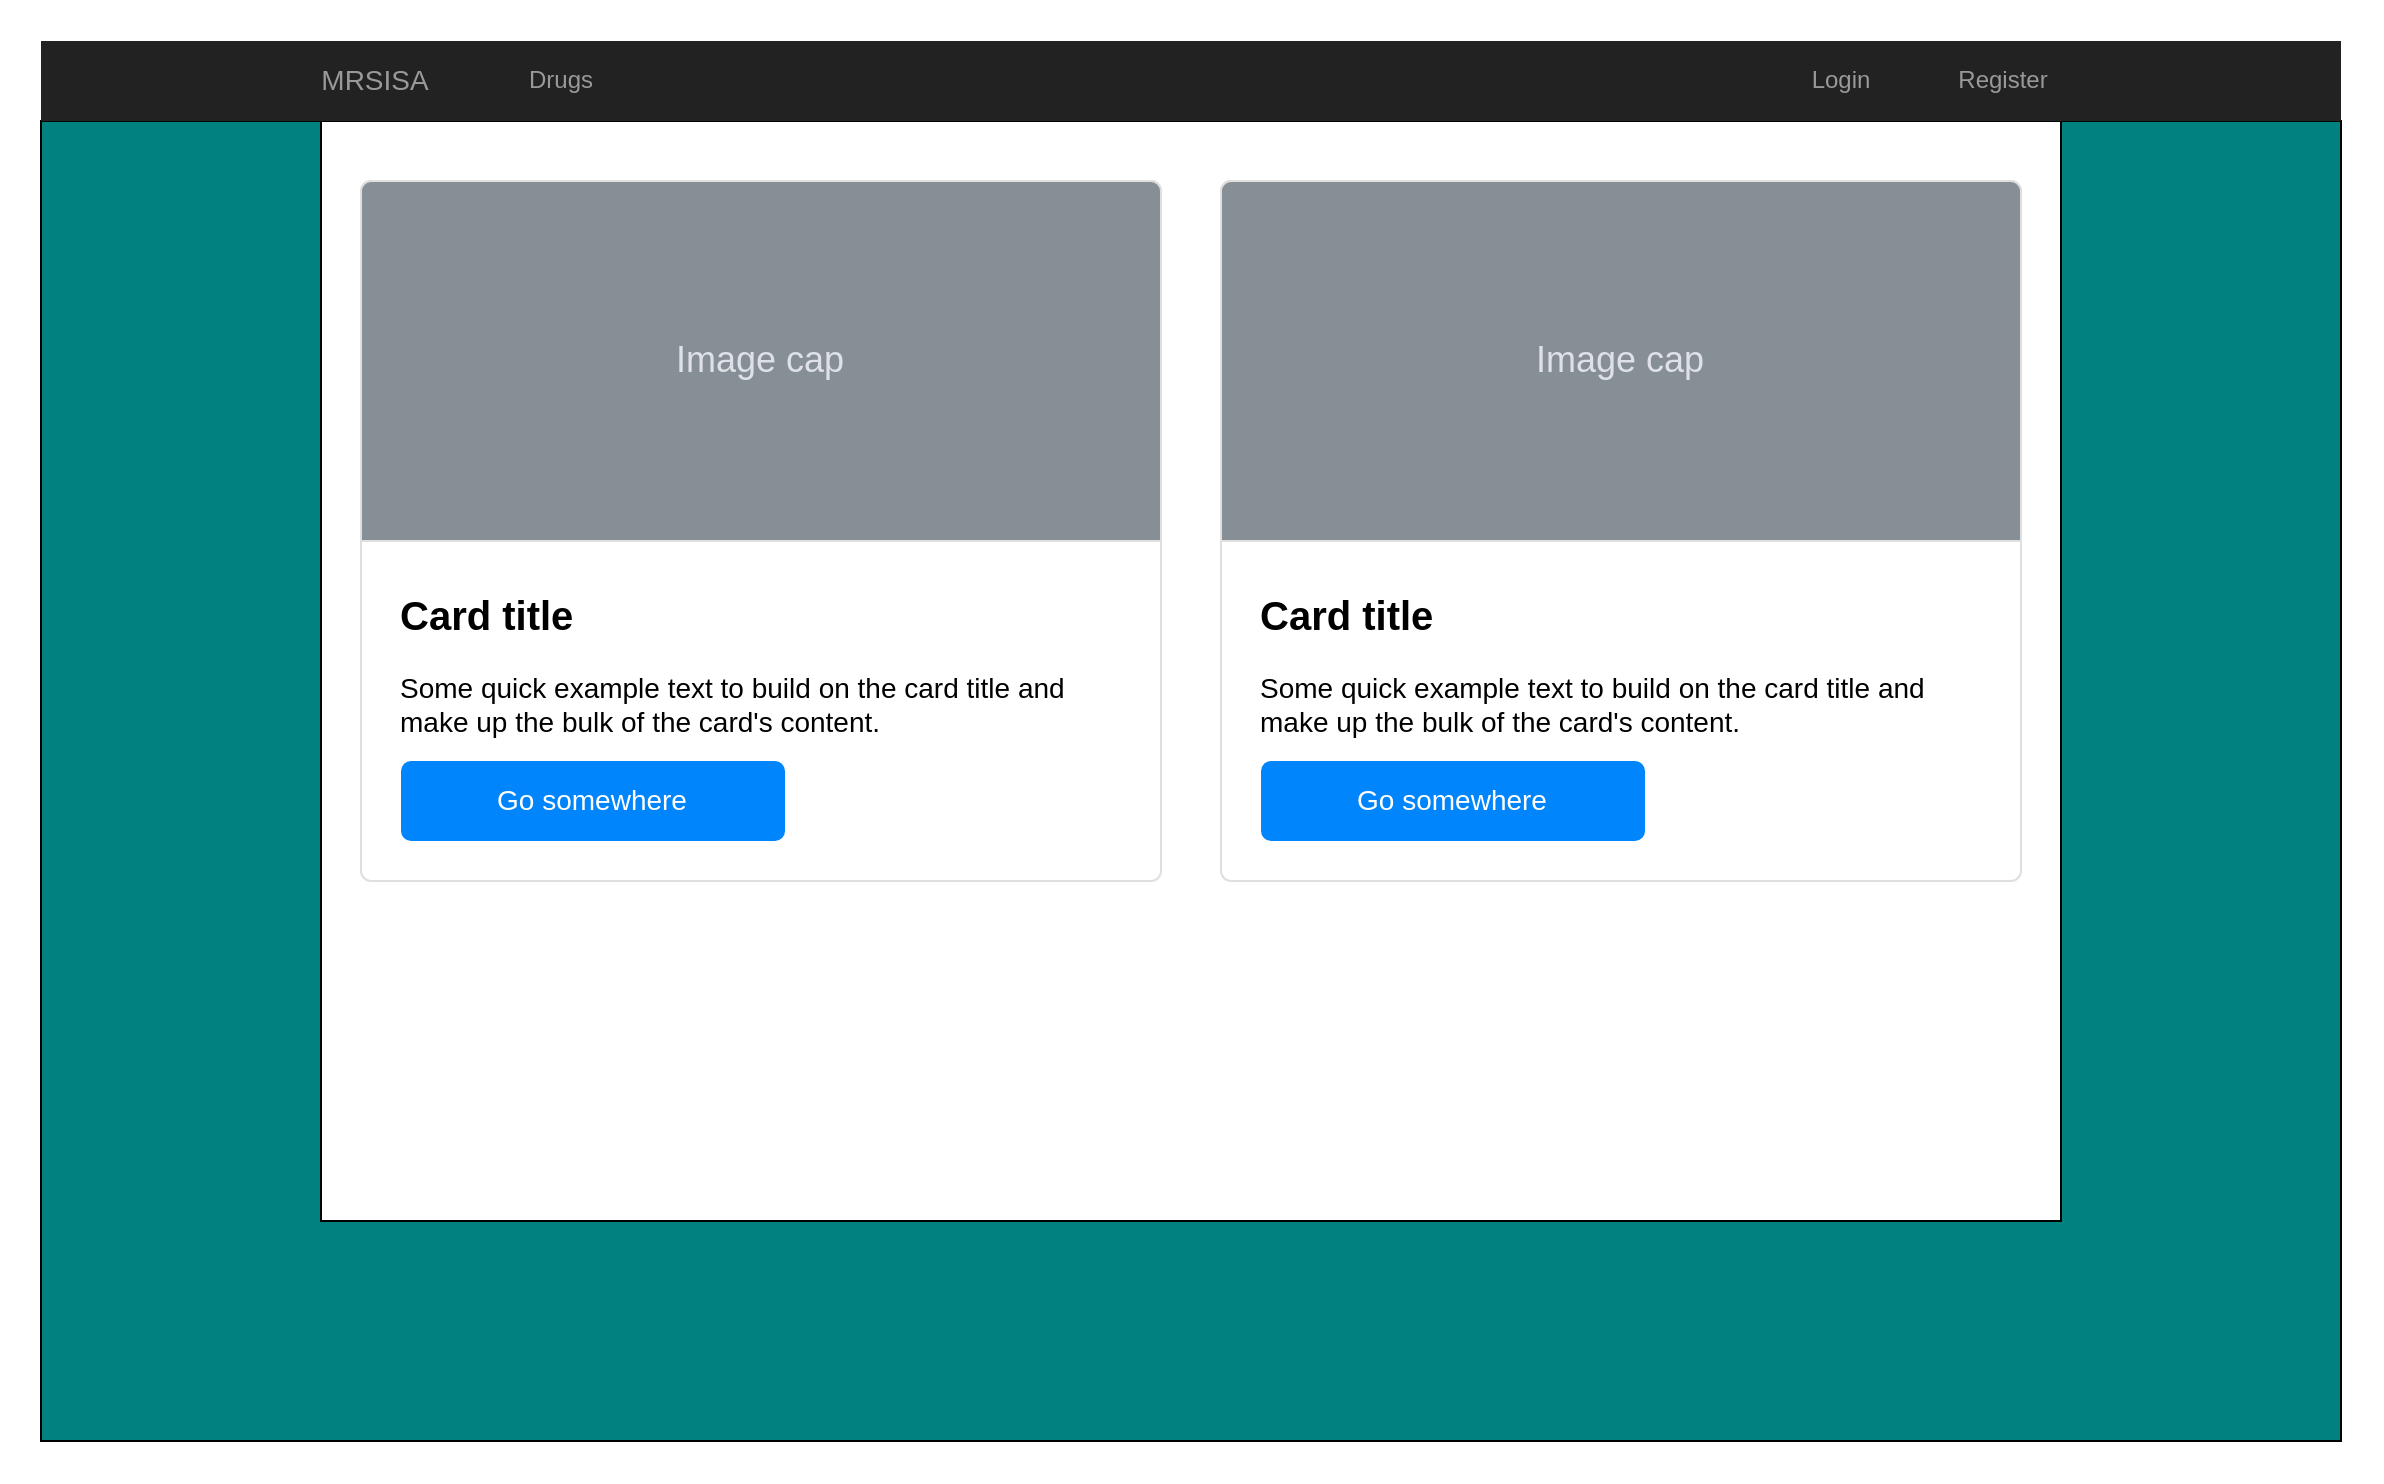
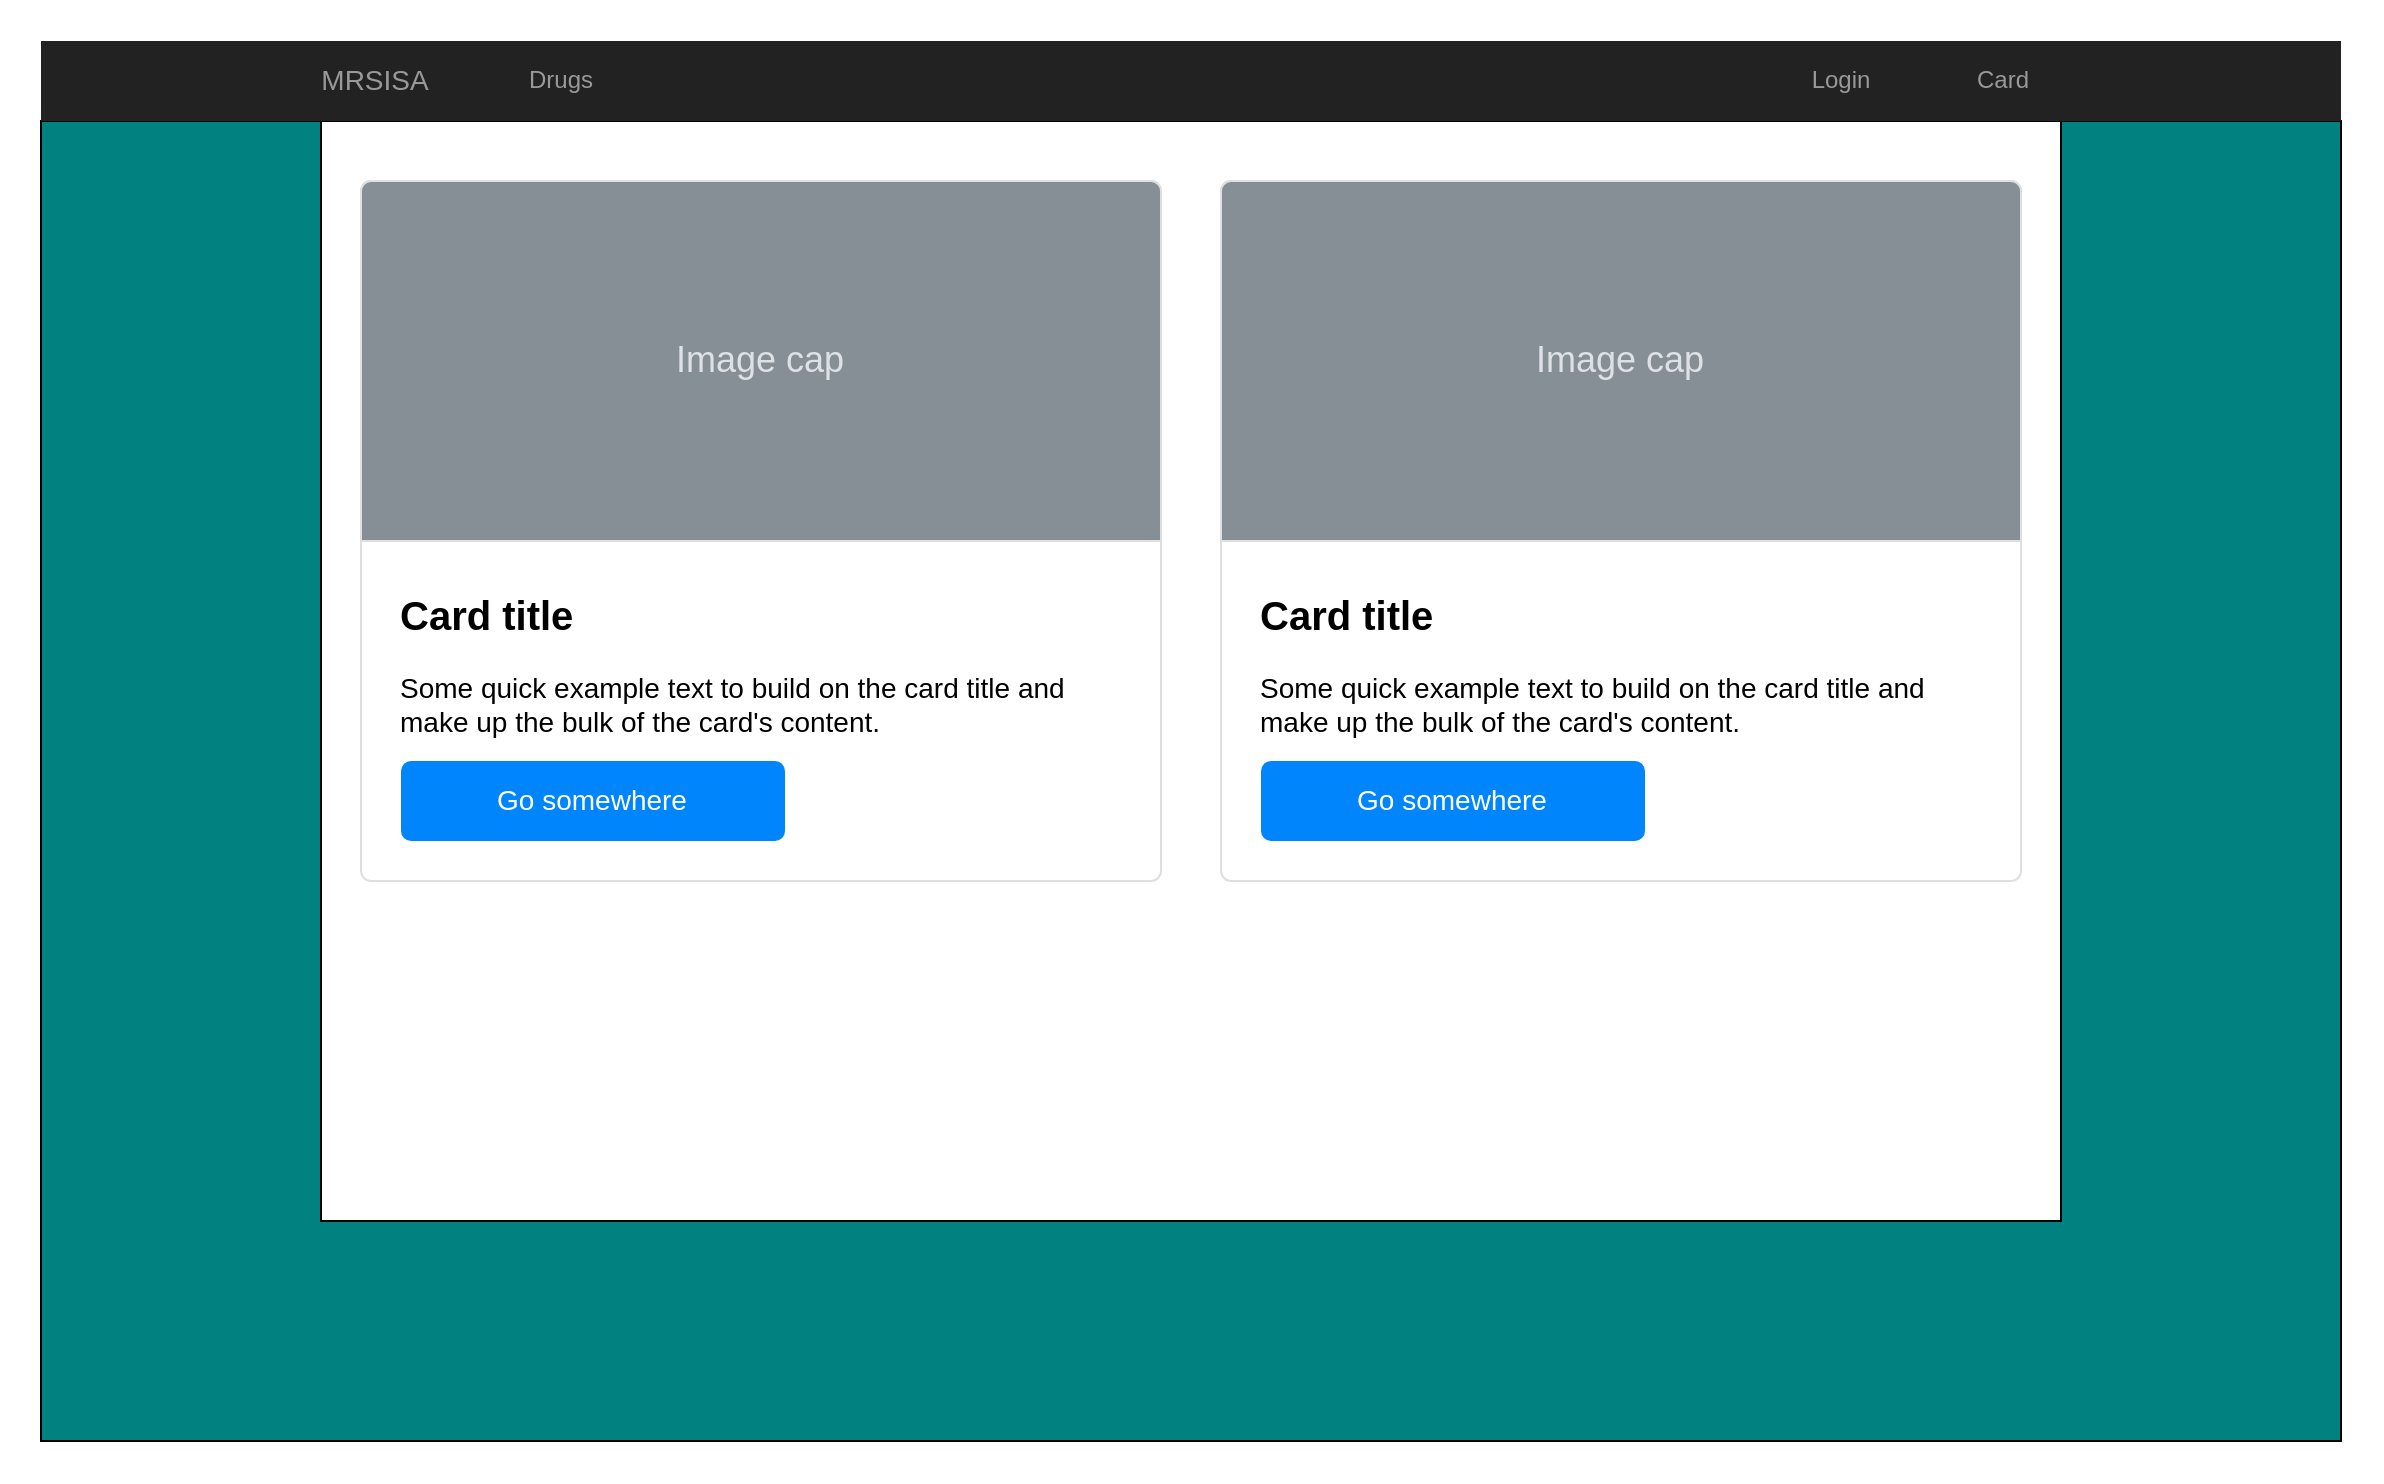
(2004, 81) -> (2004, 81)
